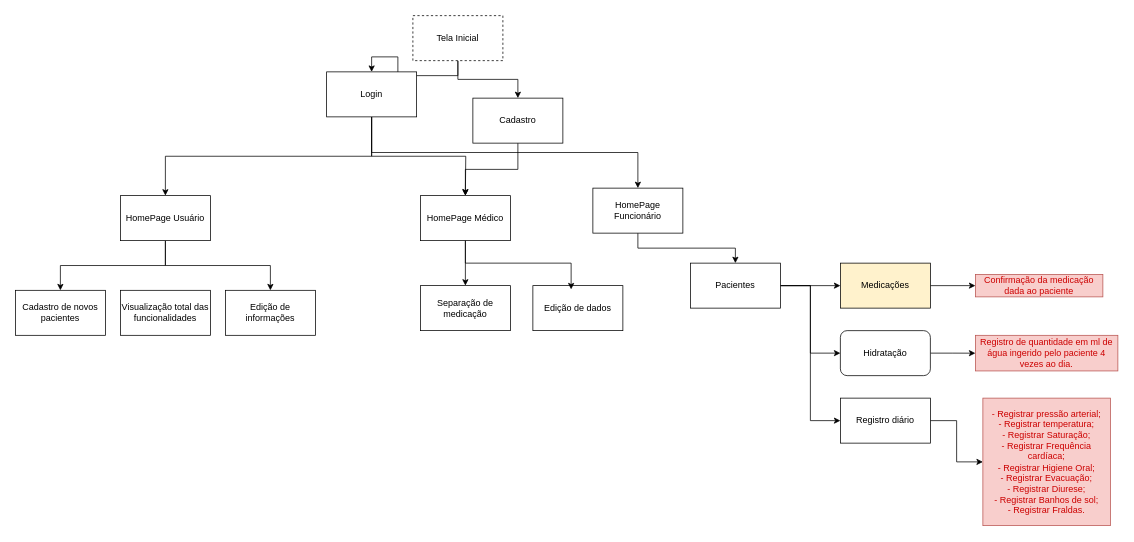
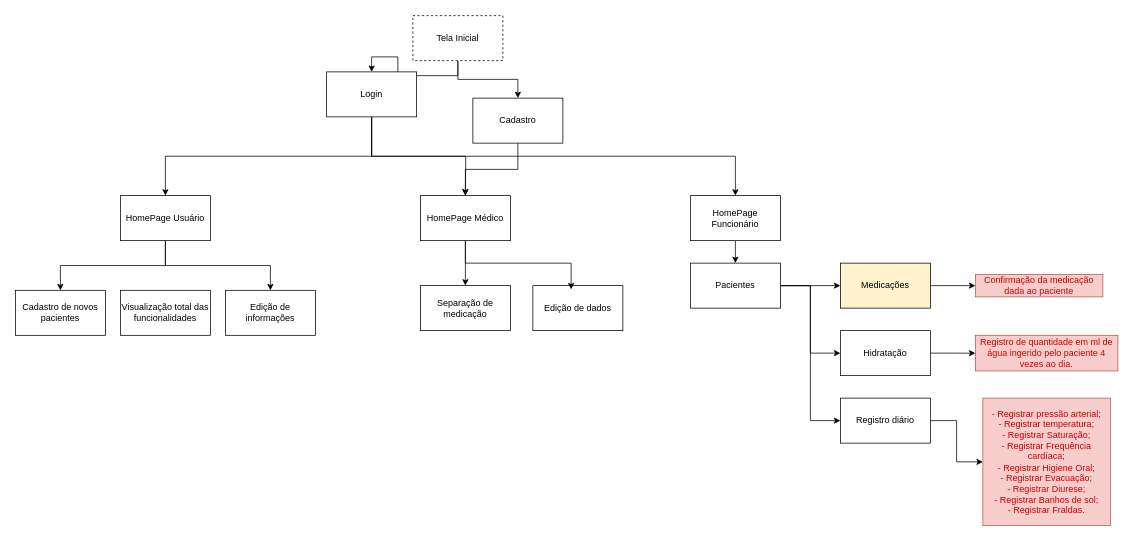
(638, 210) -> (735, 218)
(885, 353) -> (885, 353)
